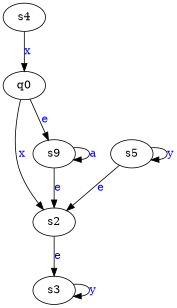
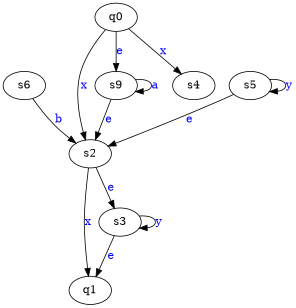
(24, 47) -> (152, 49)
none -> (24, 86)
none -> (90, 290)
